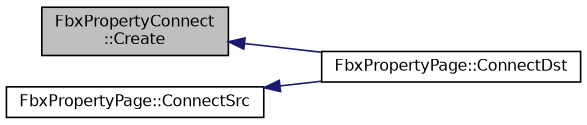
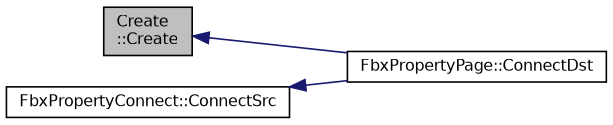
(135, 31) -> (148, 31)
(135, 102) -> (148, 102)
